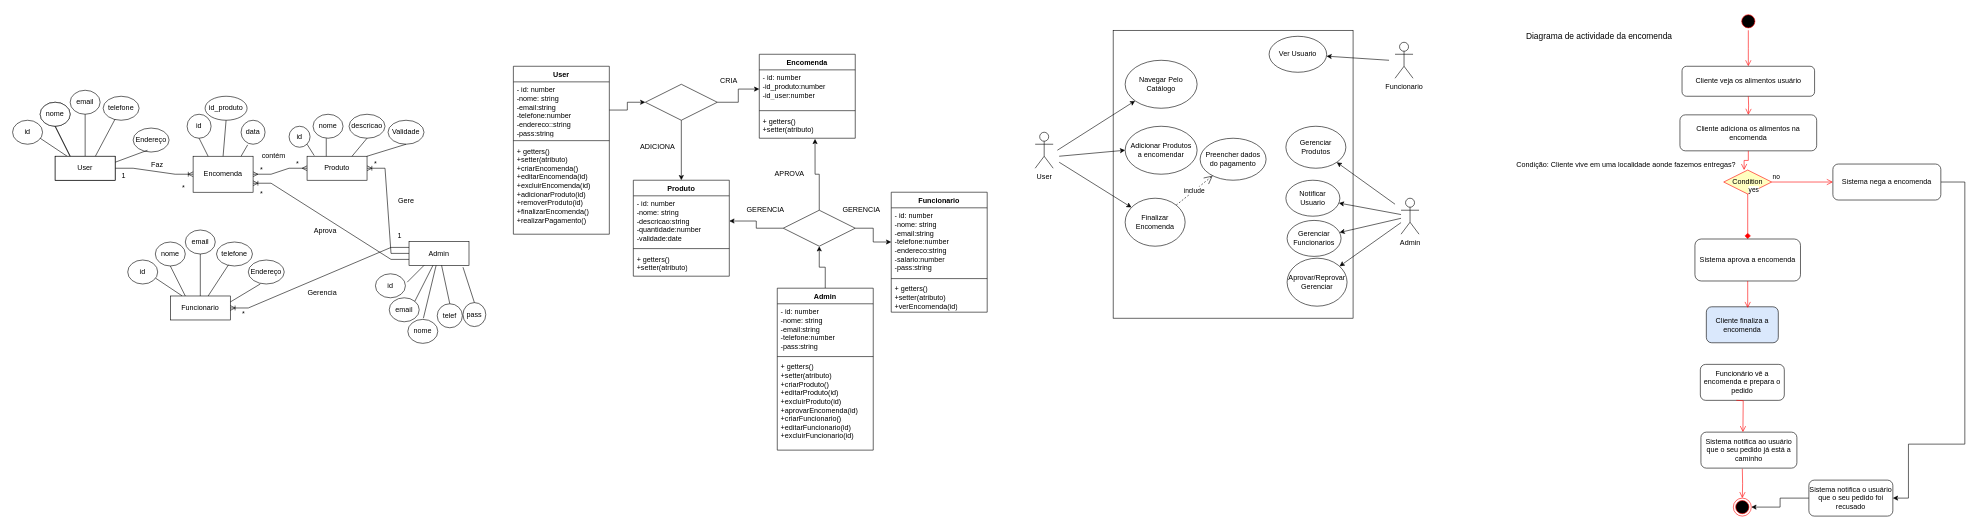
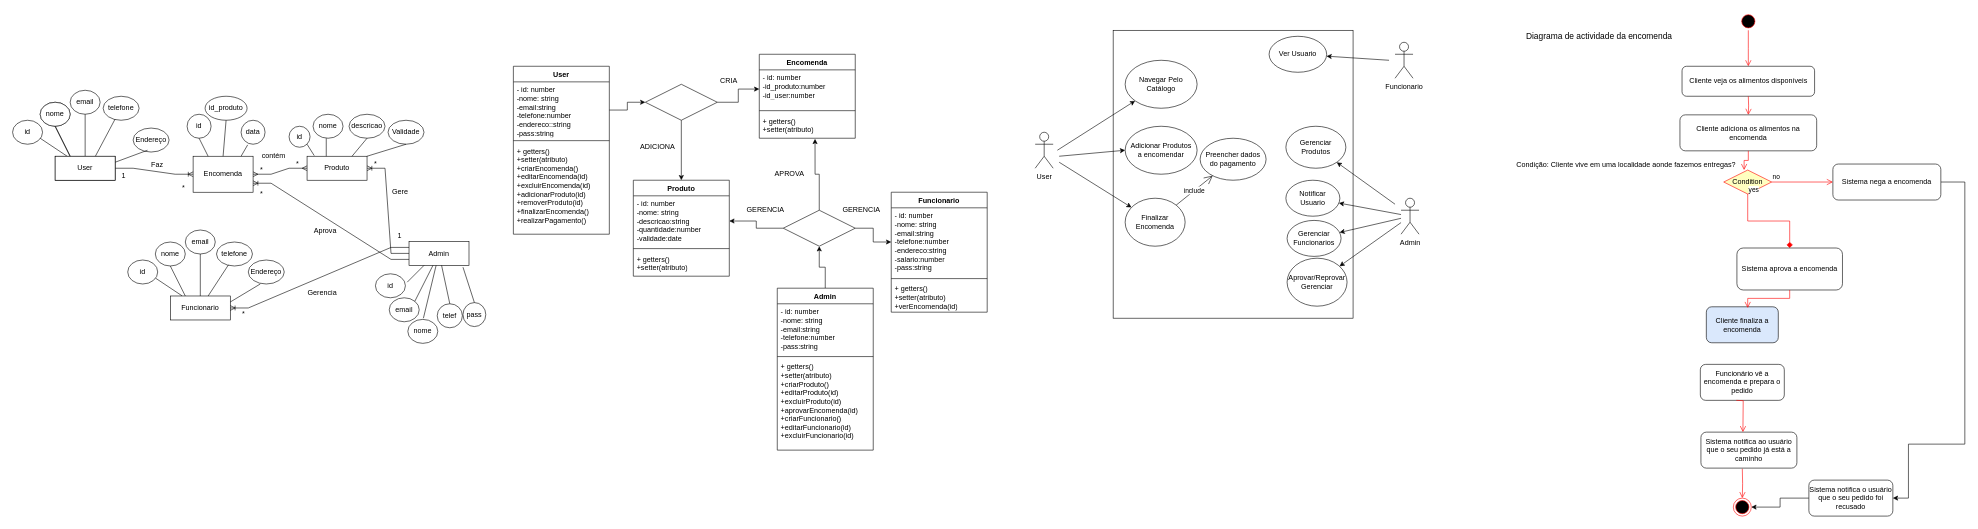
(1749, 81) -> (1749, 81)
(1183, 200) -> (1183, 200)
(406, 201) -> (400, 192)
(1748, 260) -> (1790, 269)
